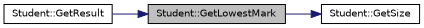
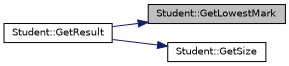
(298, 14) -> (135, 42)
